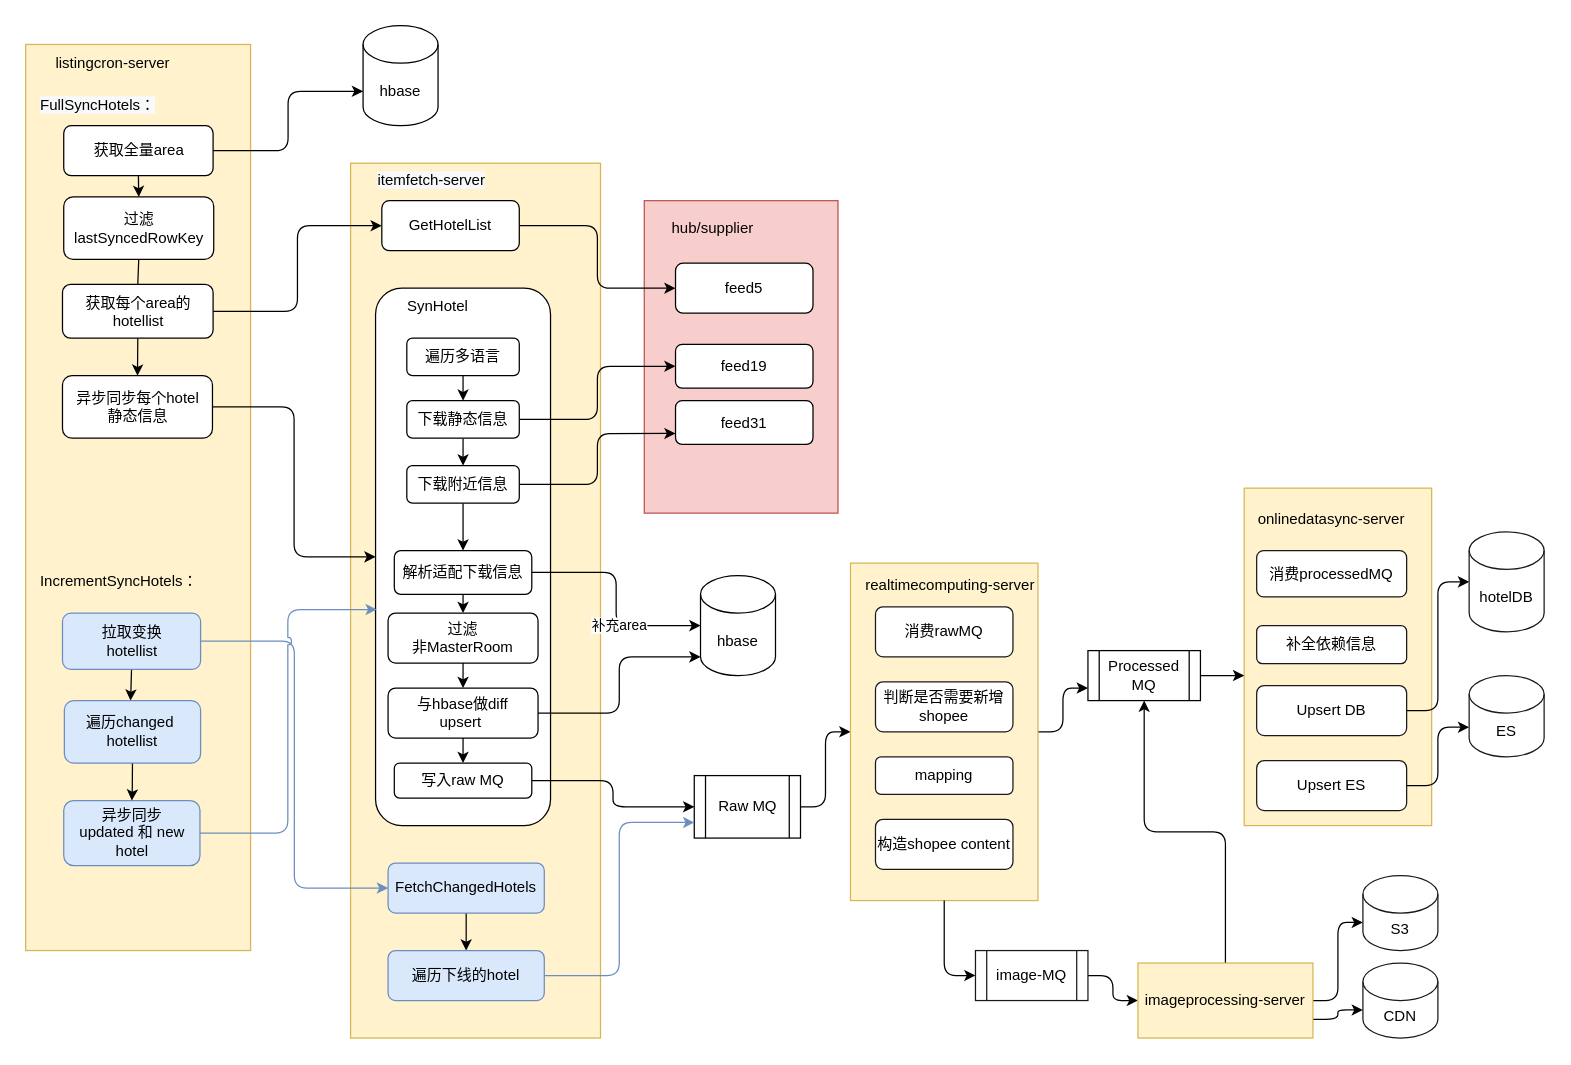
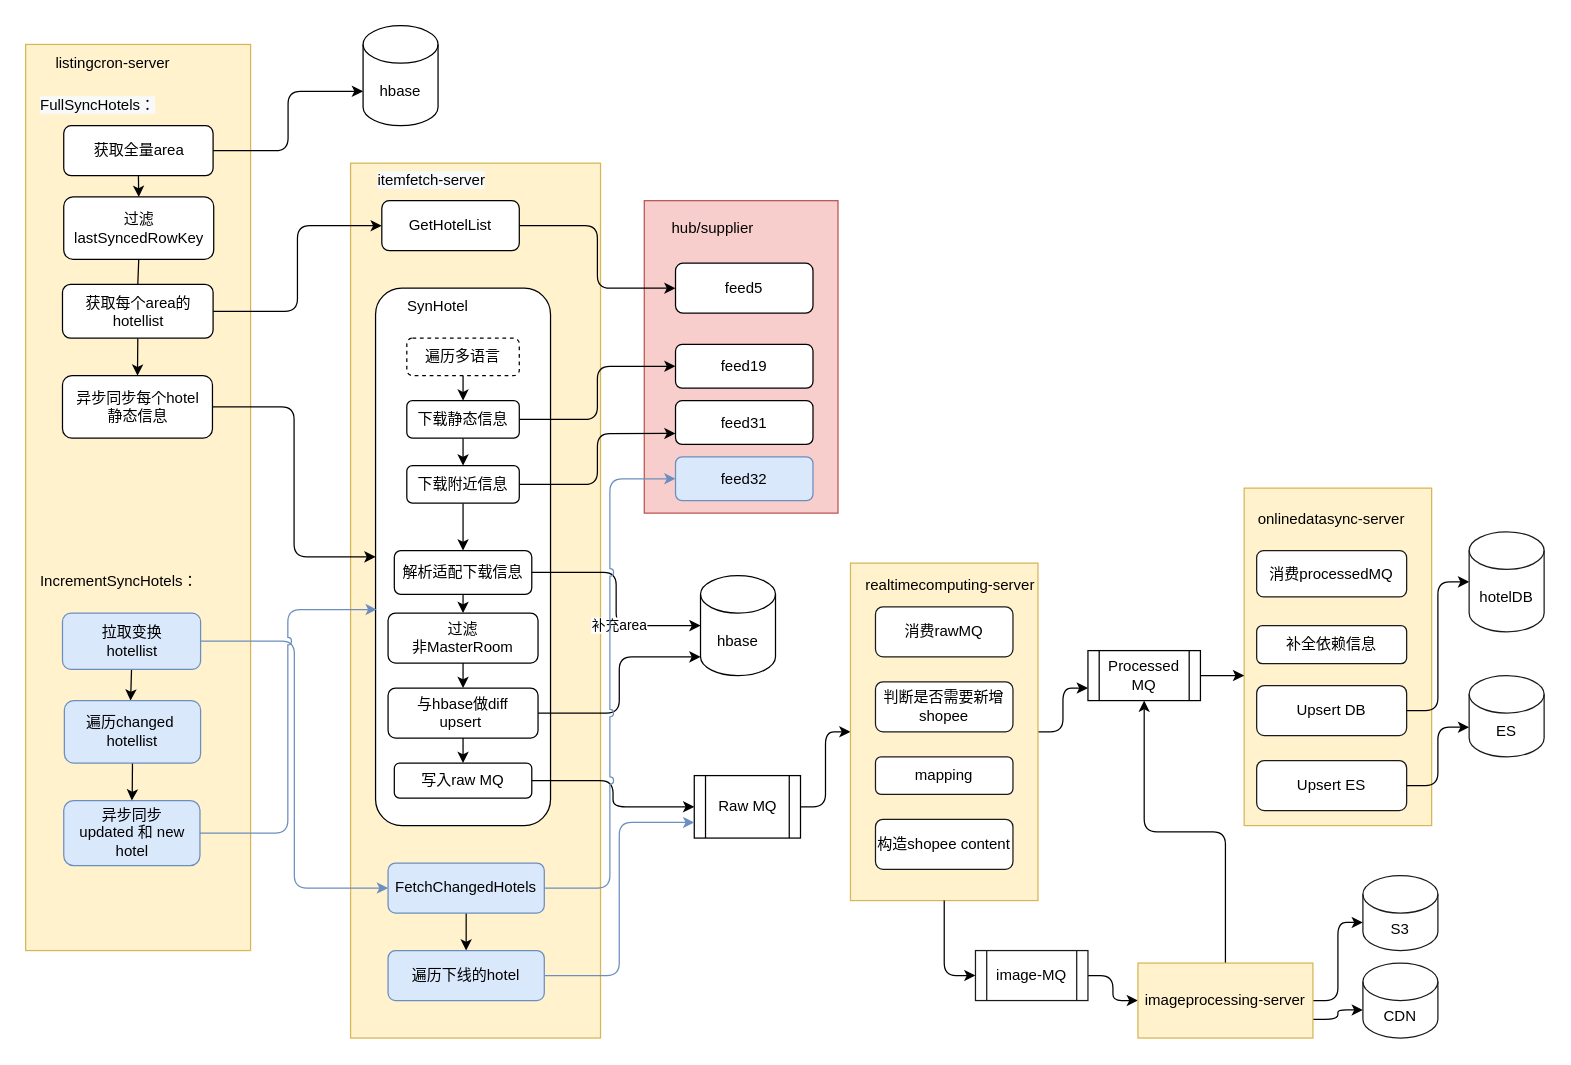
(463, 357) -> (463, 357)
none -> (744, 479)
none -> (610, 689)
